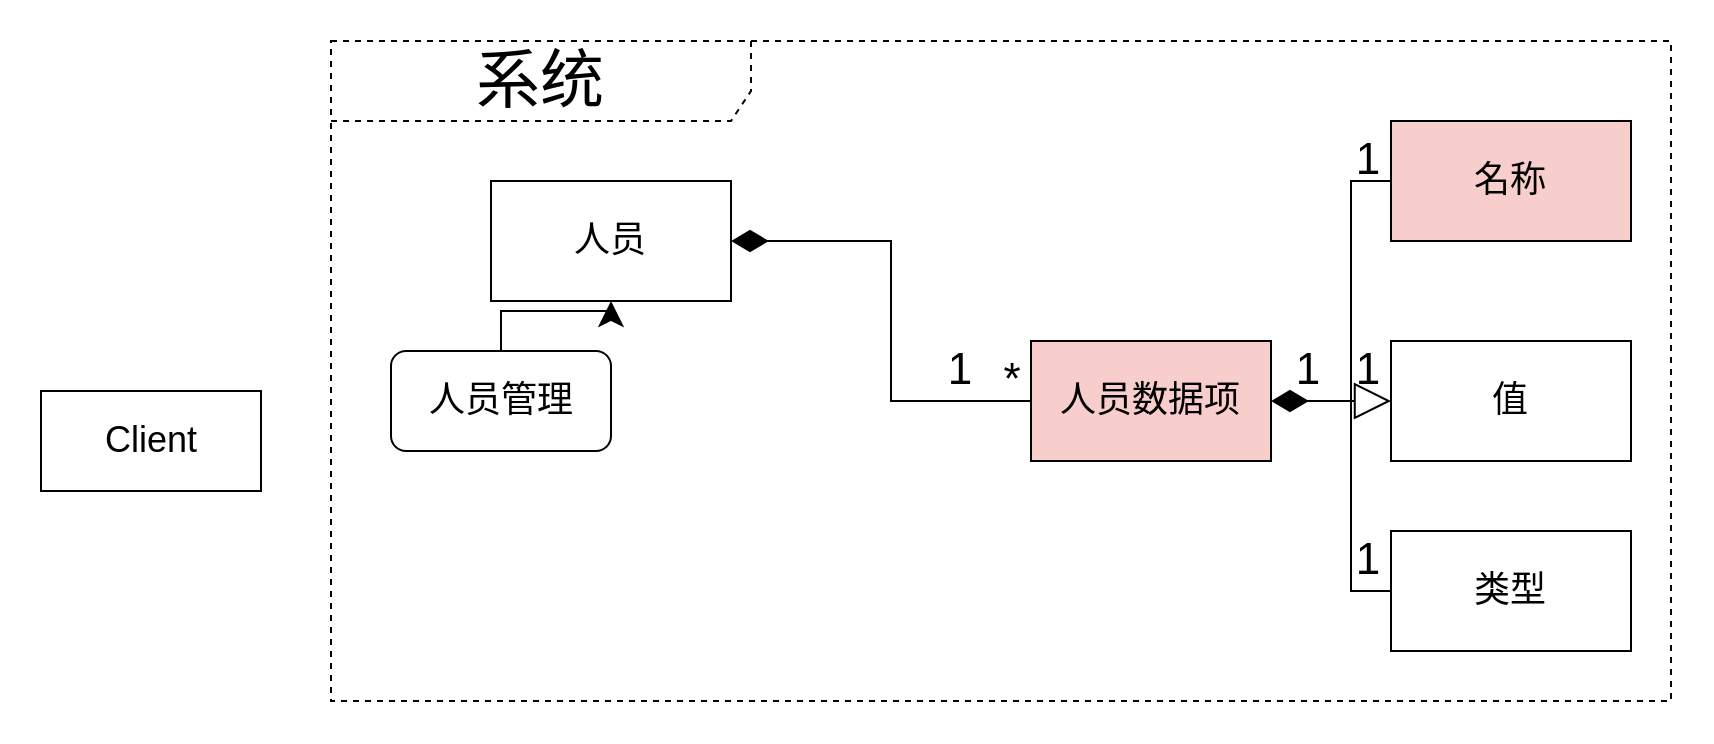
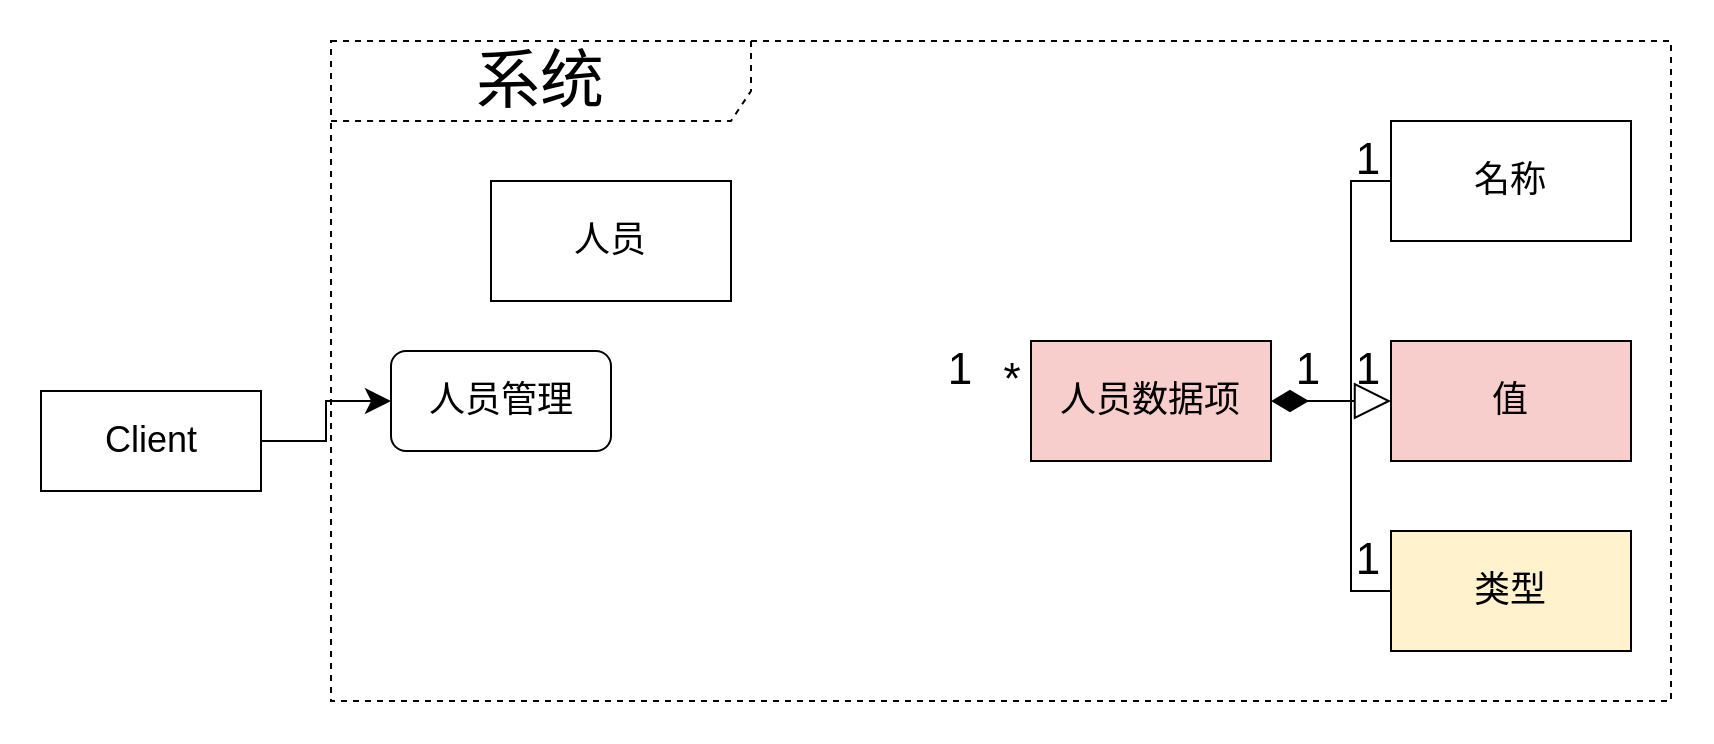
(1511, 181) -> (1511, 181)
(540, 311) -> none
(891, 329) -> none
(1511, 401) -> (1511, 401)
none -> (326, 431)
(1511, 591) -> (1511, 591)
